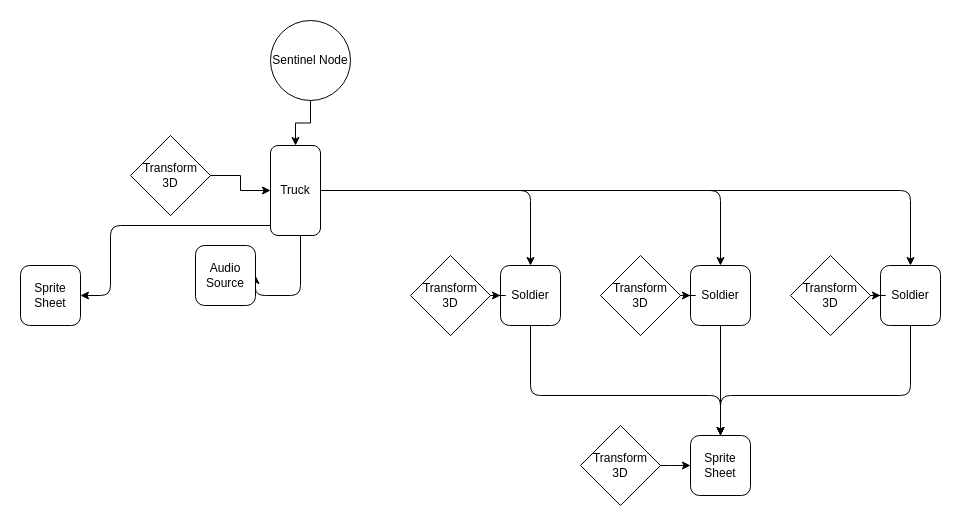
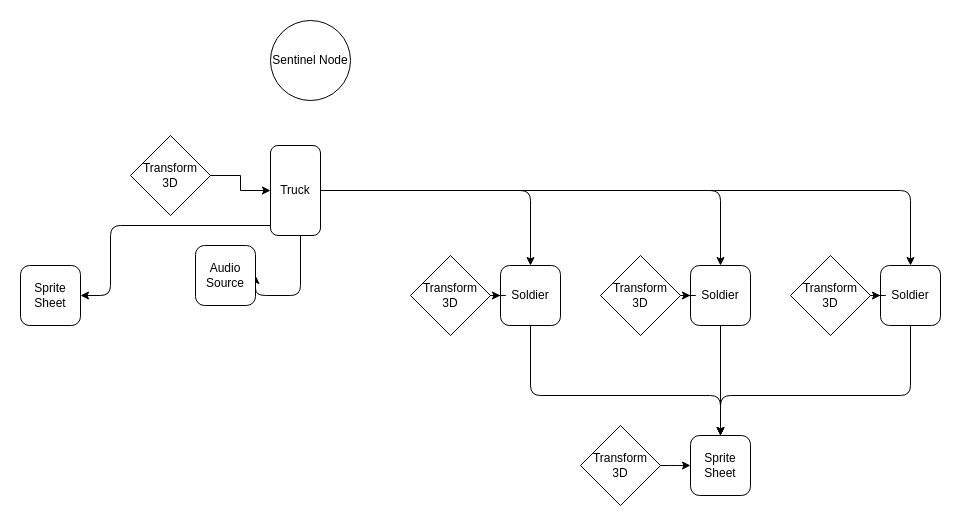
(307, 123) -> none
